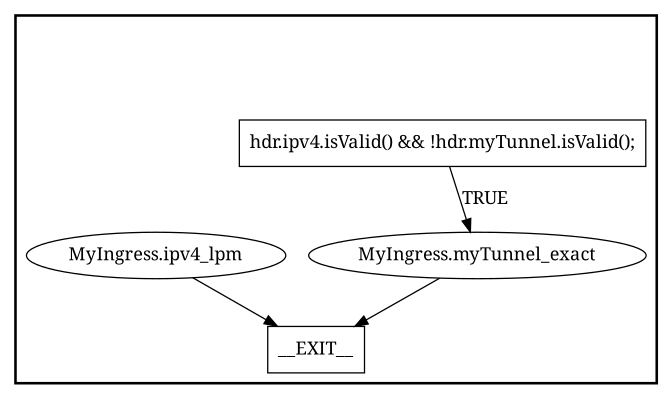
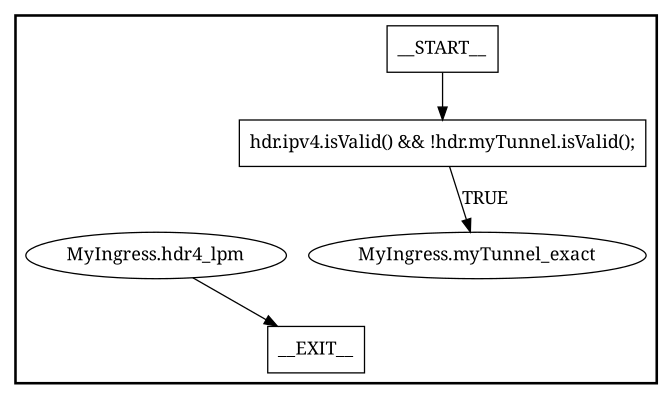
none -> (443, 49)
(156, 255) -> (156, 255)
(403, 299) -> none
